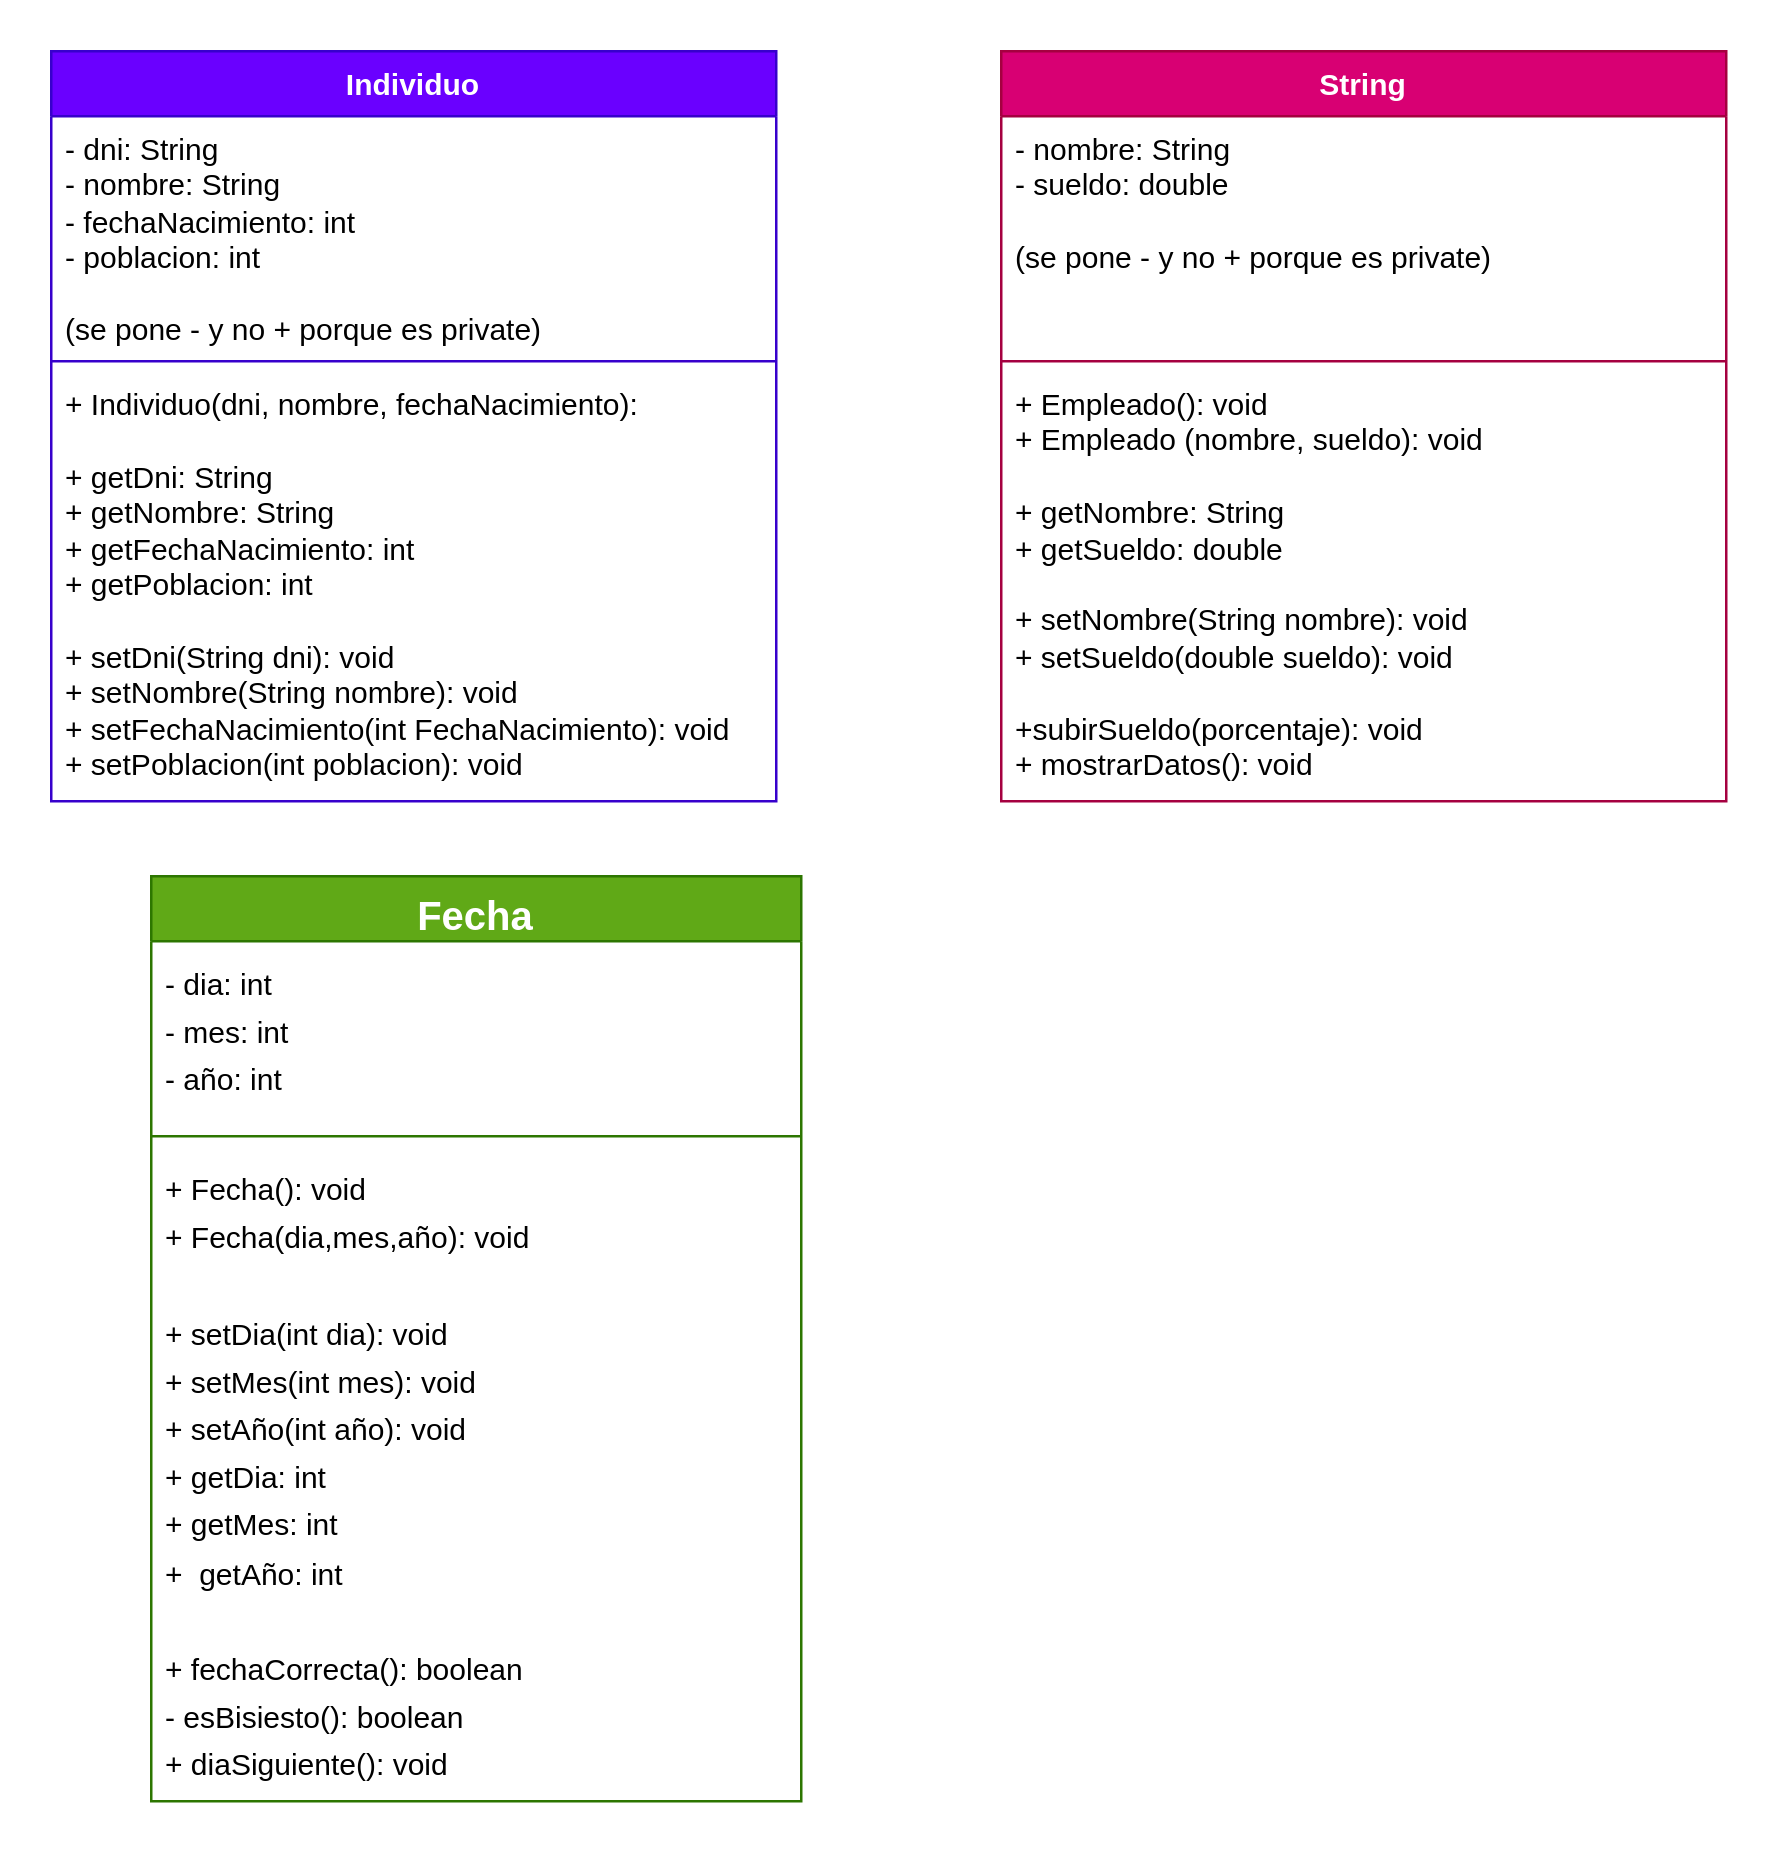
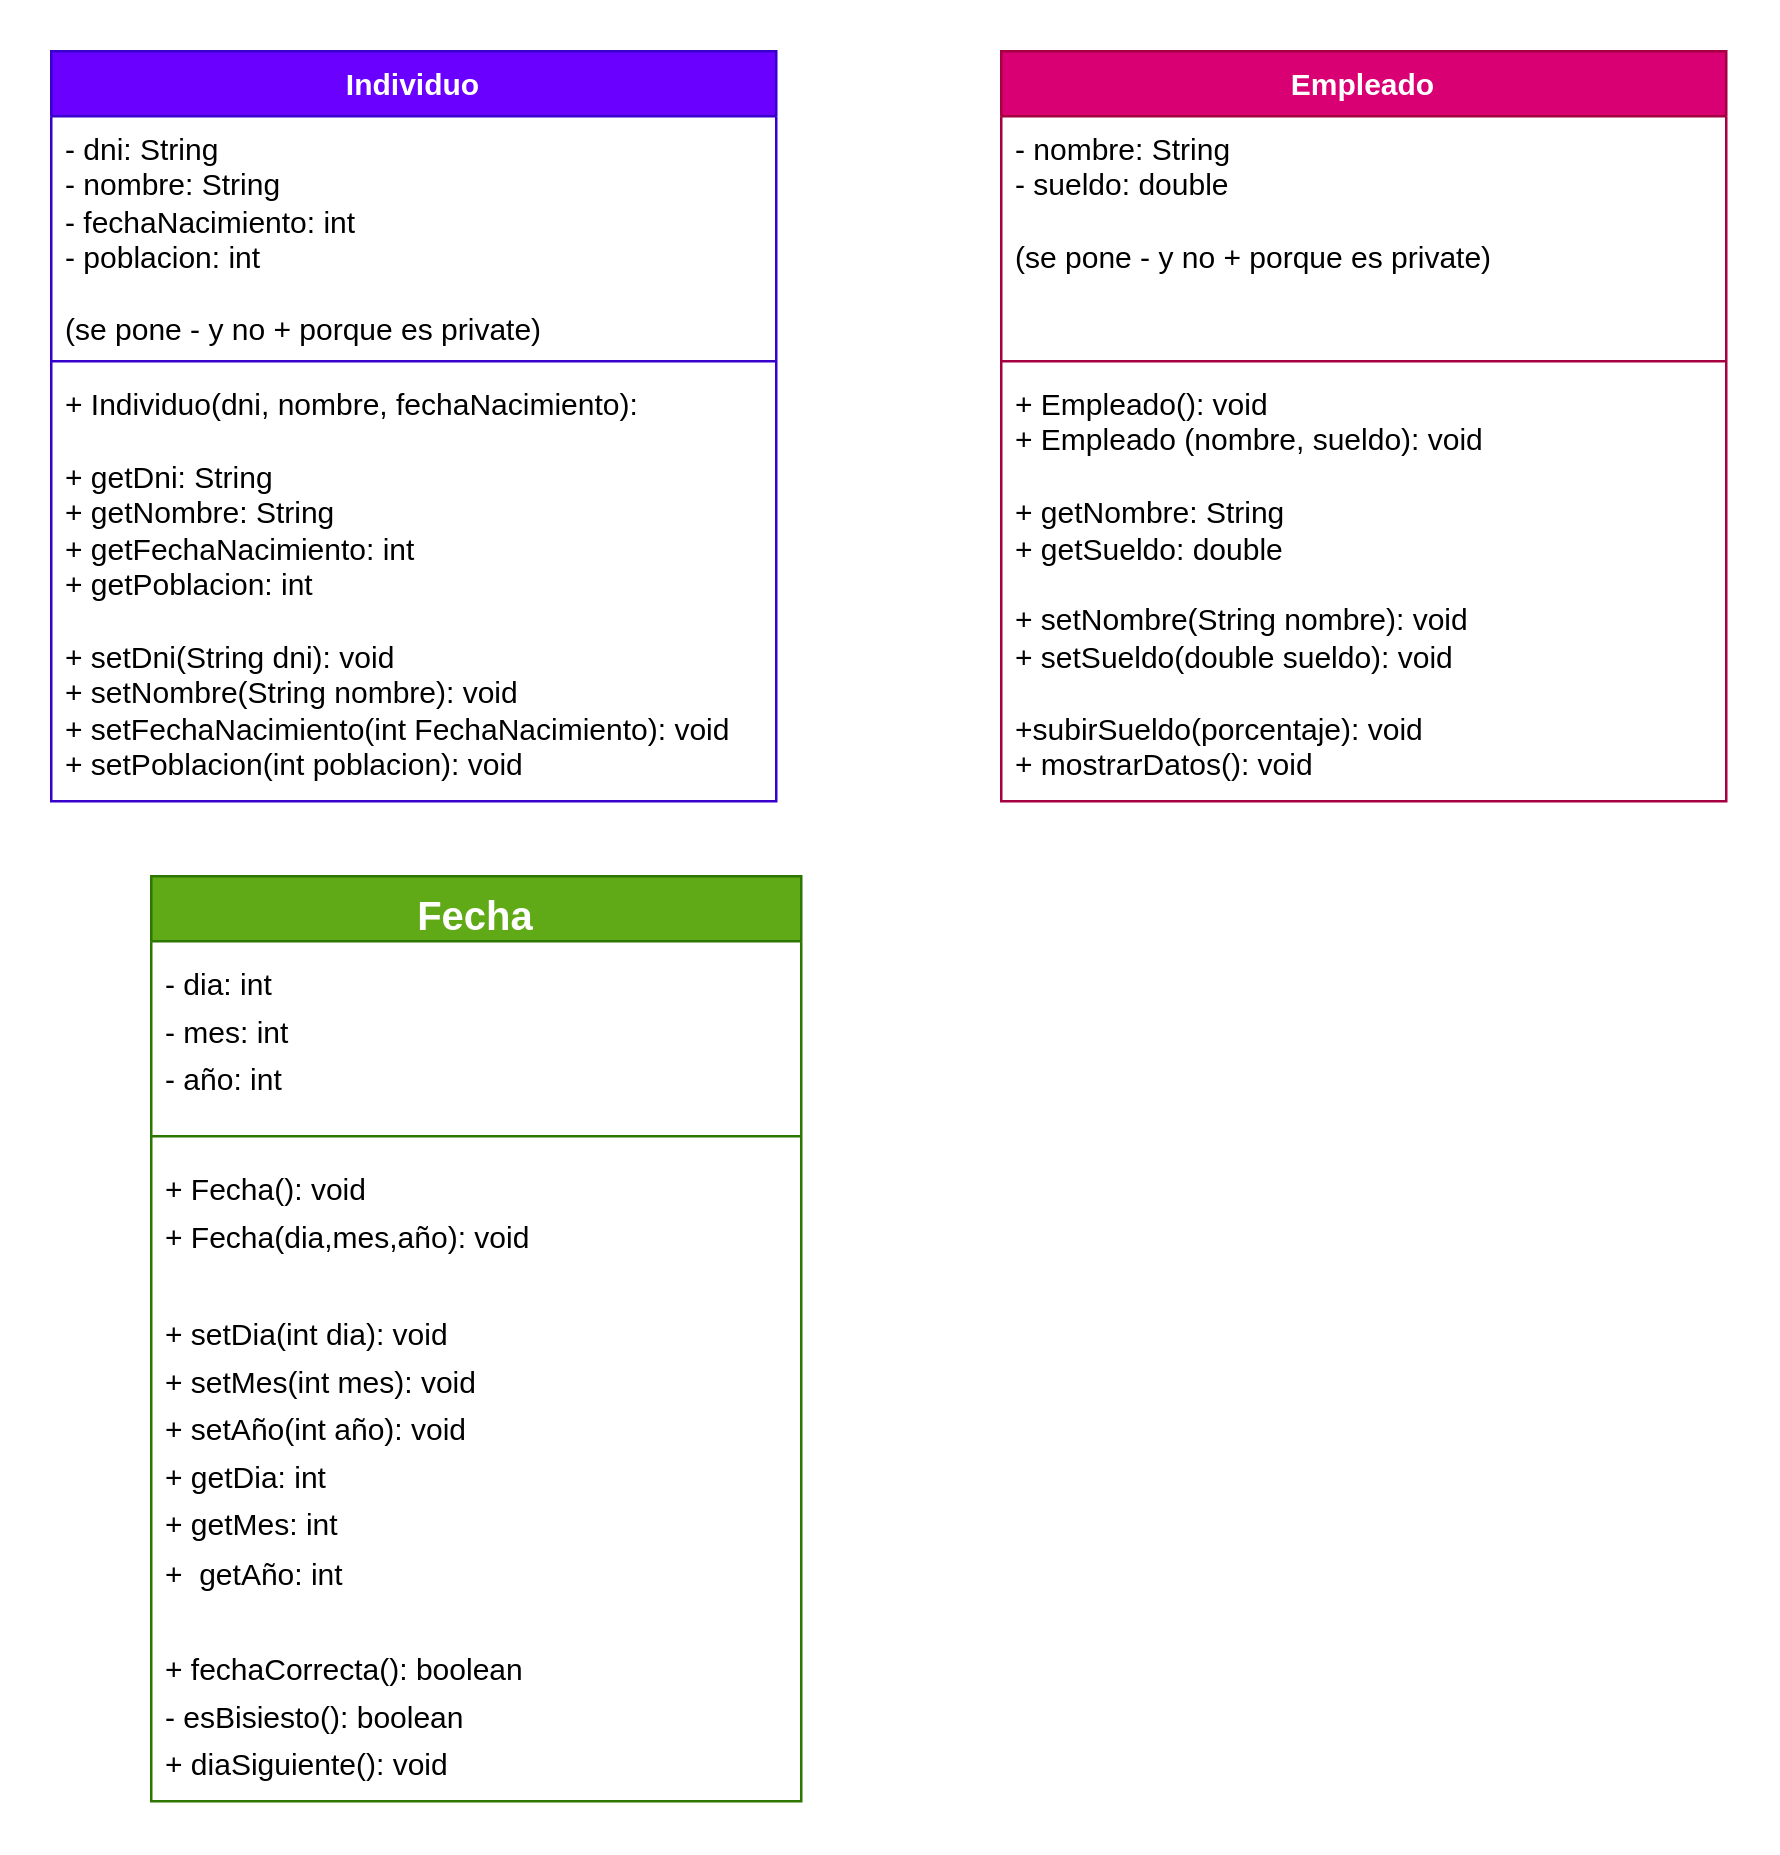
(1364, 87) -> (1364, 87)
